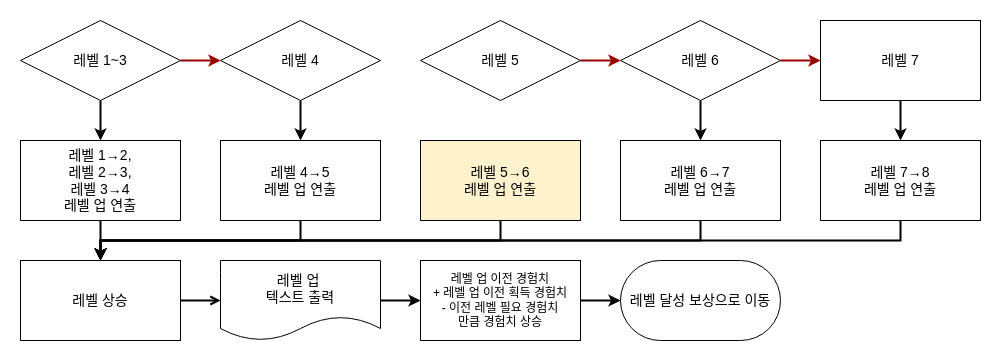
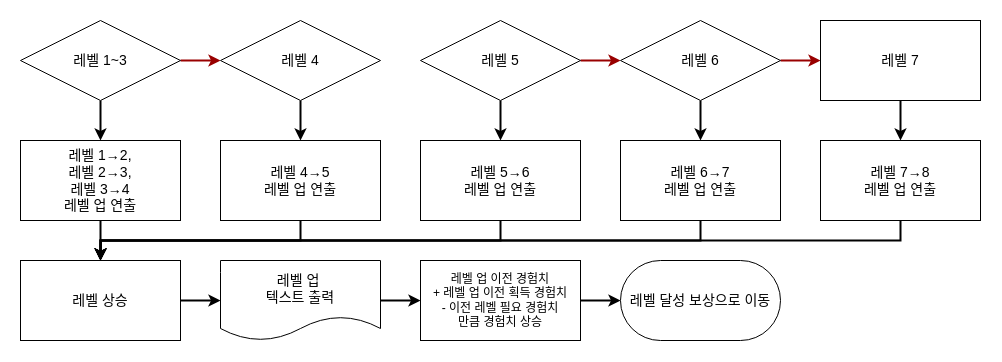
none -> (501, 116)
(501, 181) -> (501, 181)
(211, 301) -> (210, 301)
